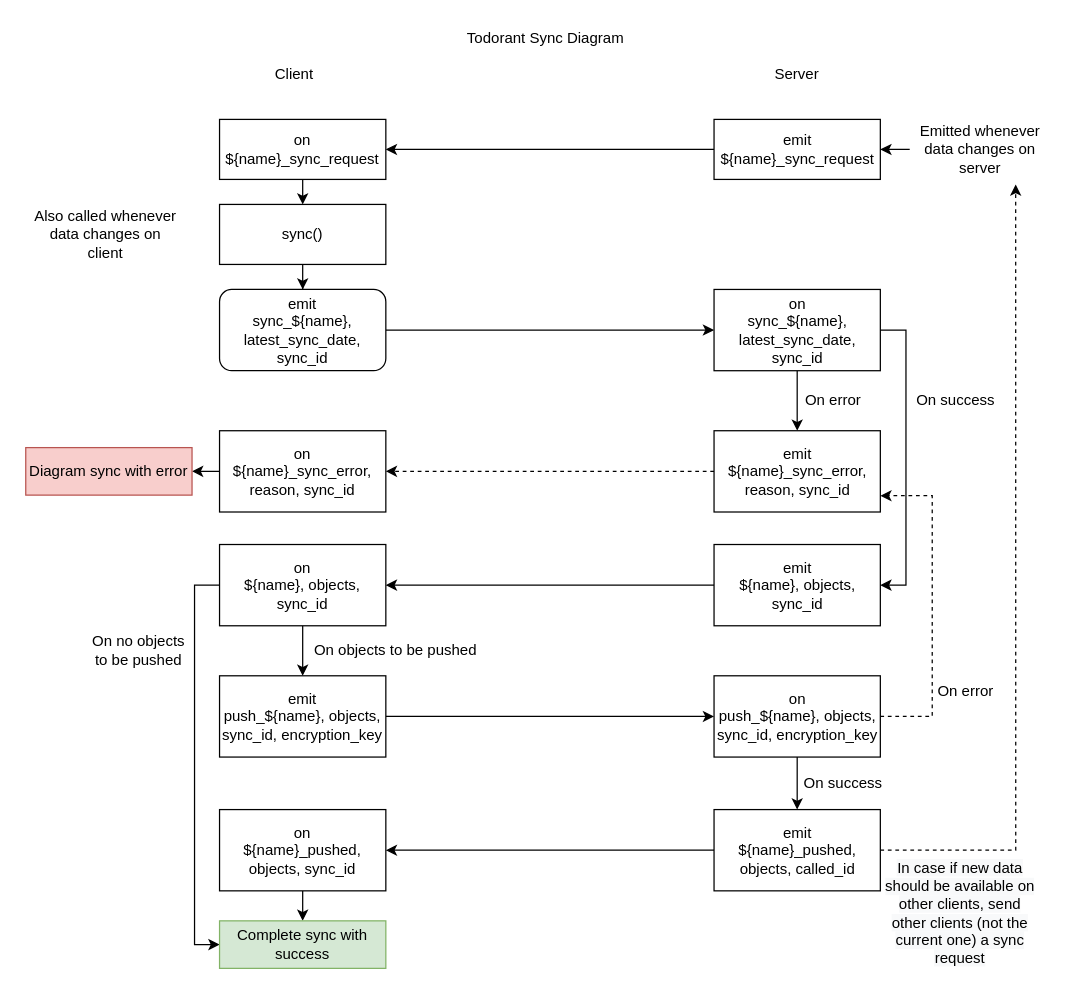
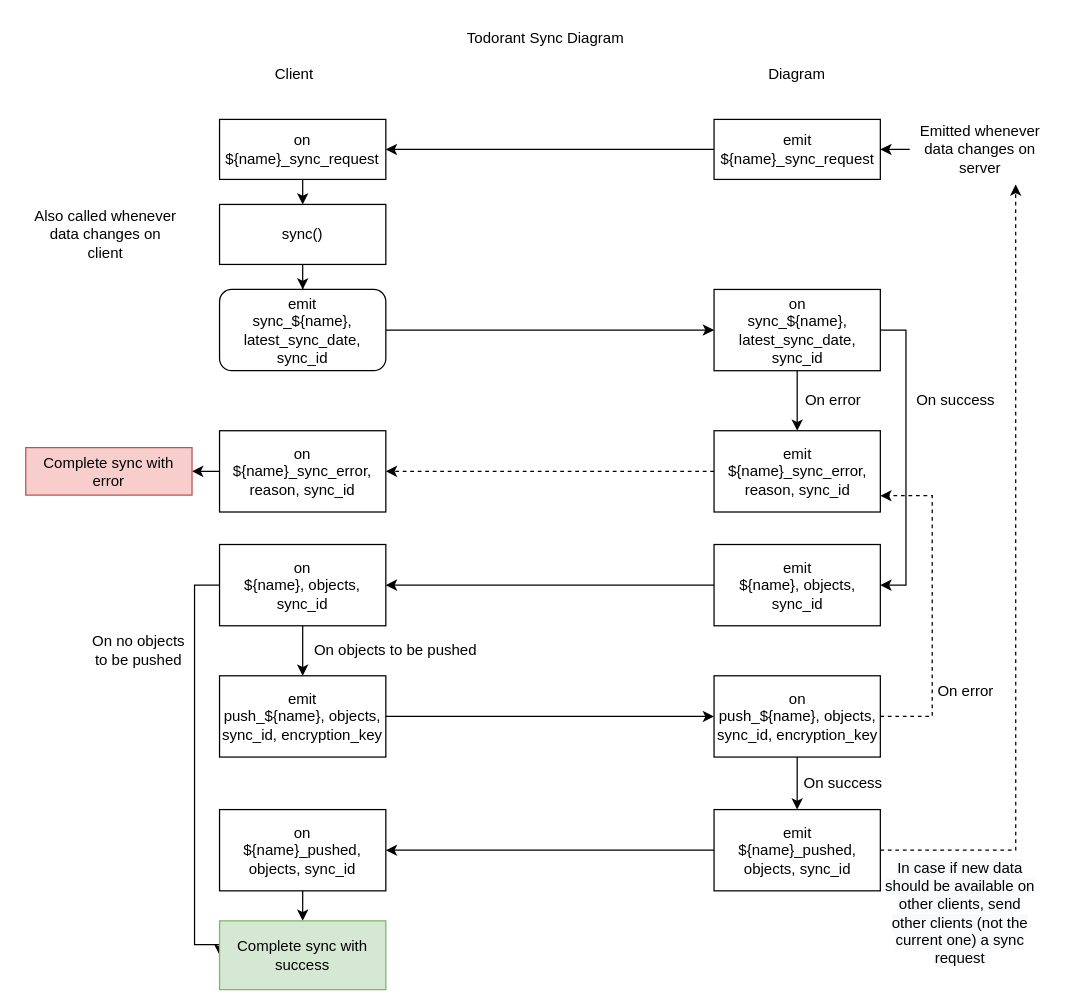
(797, 74) -> (797, 74)
(109, 472) -> (109, 472)
(798, 851) -> (798, 851)
(303, 944) -> (303, 955)
